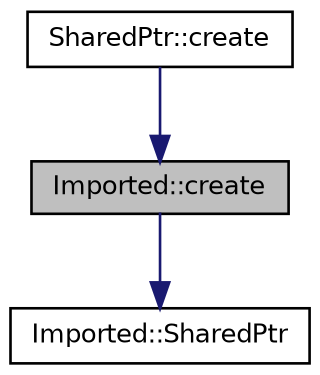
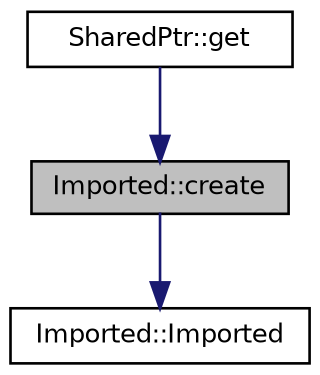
(160, 39) -> (160, 39)
(160, 336) -> (160, 336)
